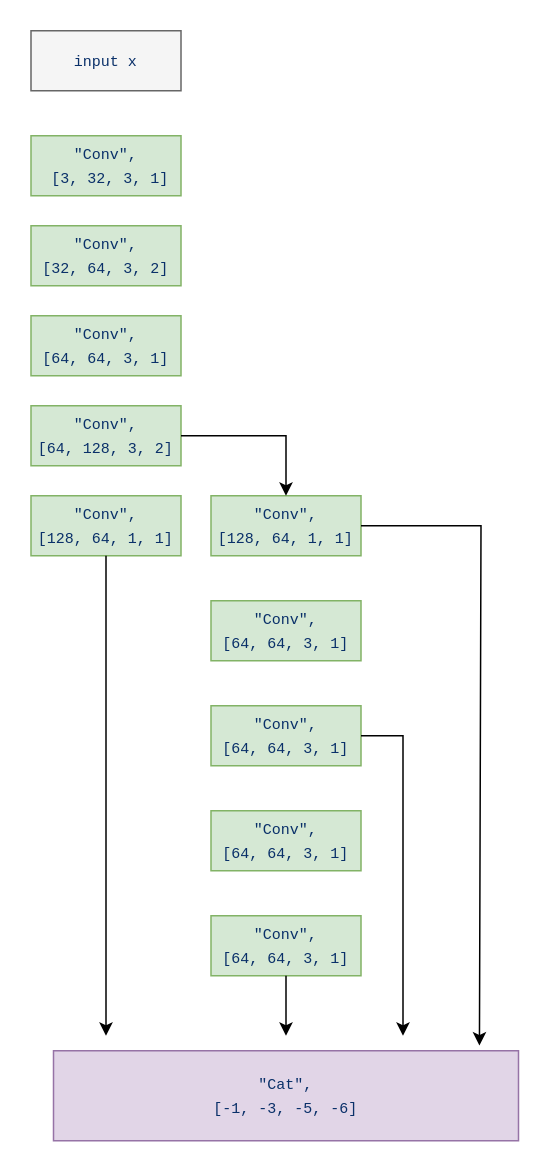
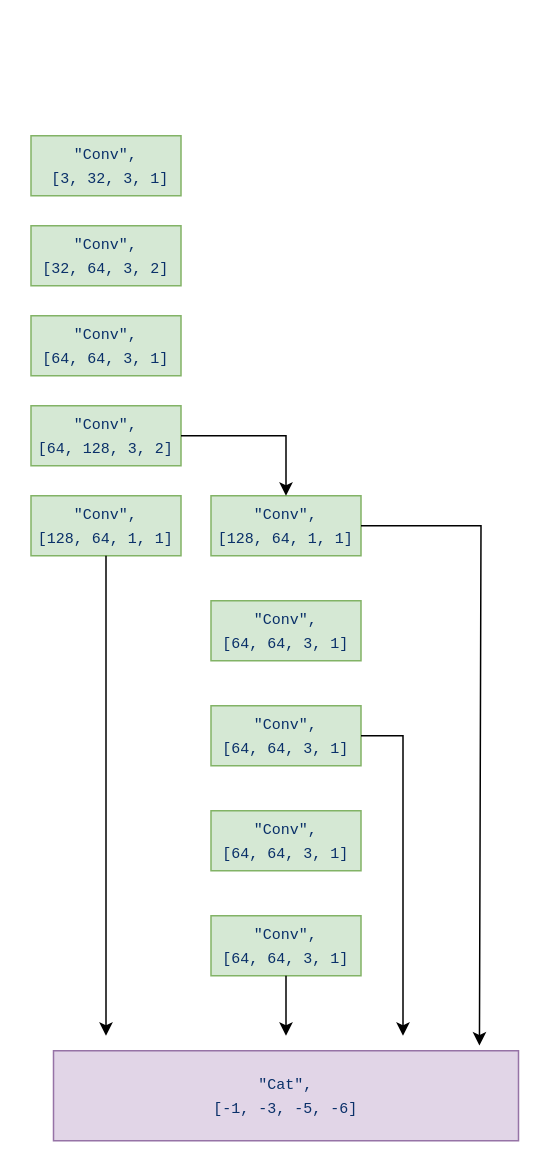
(106, 61) -> none
